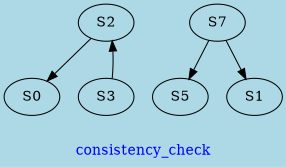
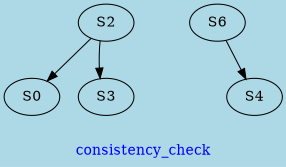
(217, 23) -> (217, 23)
(113, 65) -> (99, 54)
(180, 97) -> none
(255, 97) -> (255, 97)
